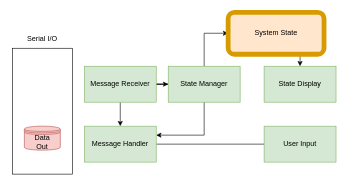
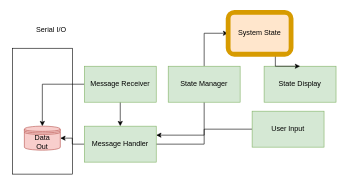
(276, 33) -> (260, 33)
(42, 39) -> (51, 30)
(164, 84) -> (42, 84)
none -> (65, 138)
(300, 144) -> (288, 129)
